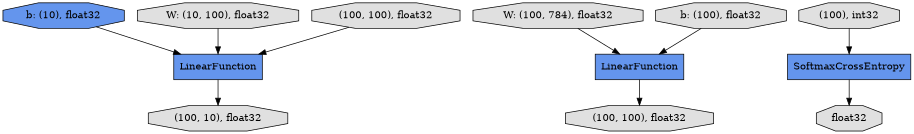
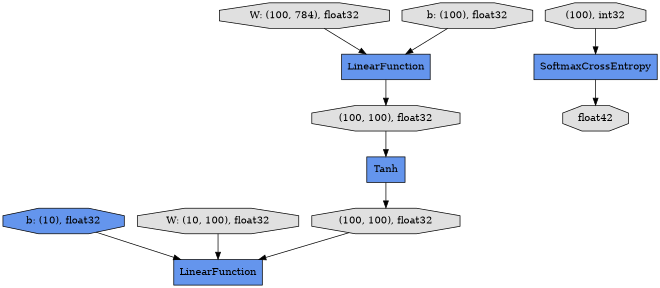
(218, 118) -> none
(849, 118) -> (596, 118)
none -> (386, 170)
